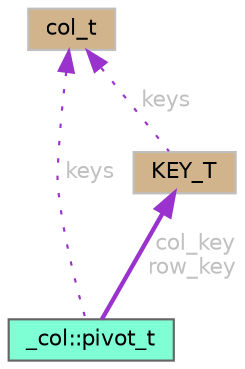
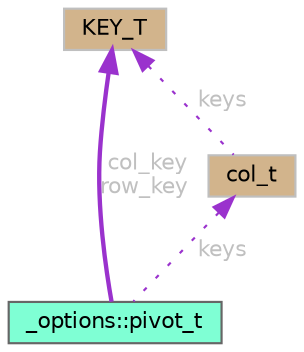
(135, 110) -> (191, 110)
(91, 340) -> (115, 323)
